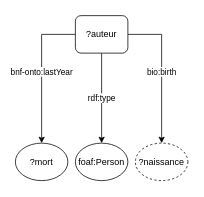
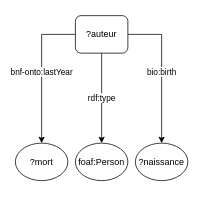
(162, 162) -> (162, 162)
